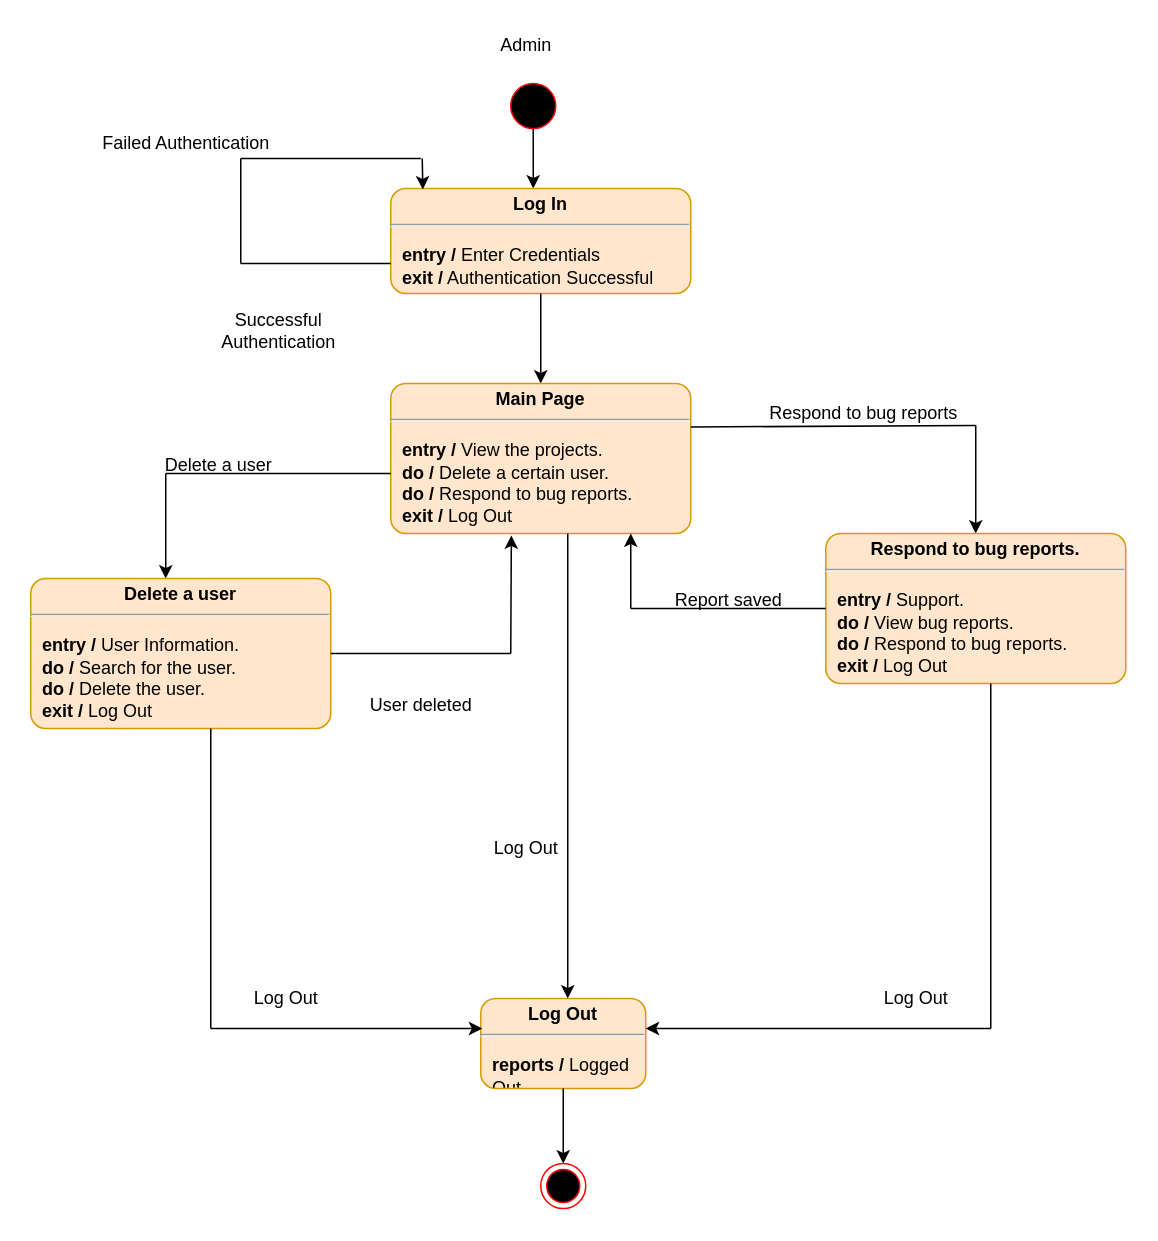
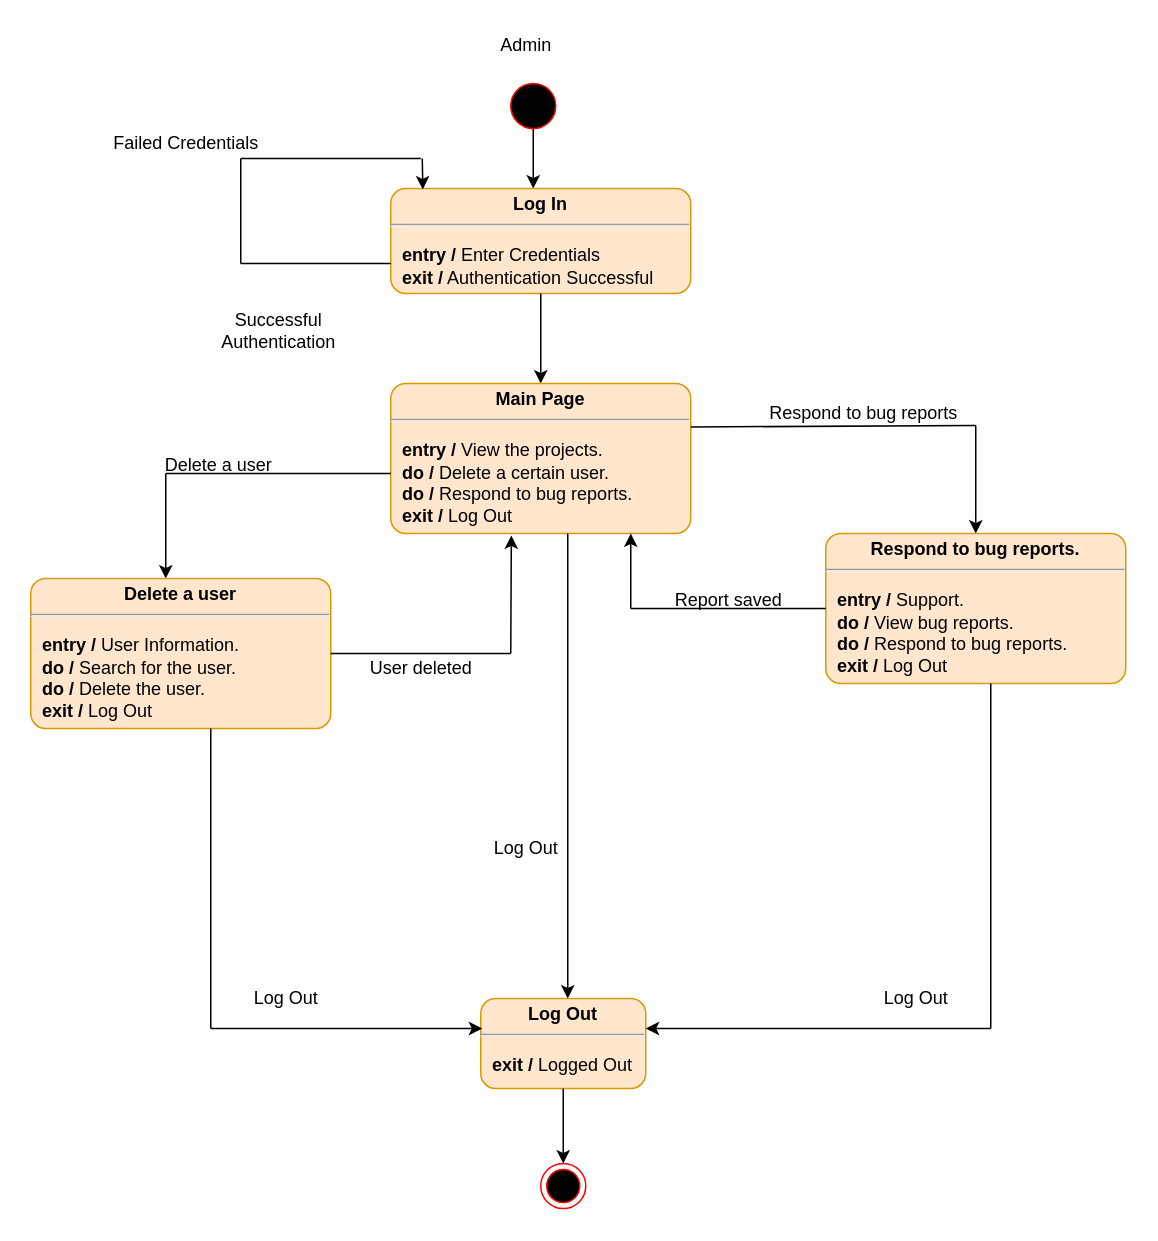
(189, 143) -> (189, 143)
(421, 706) -> (421, 668)
(563, 998) -> (563, 998)
